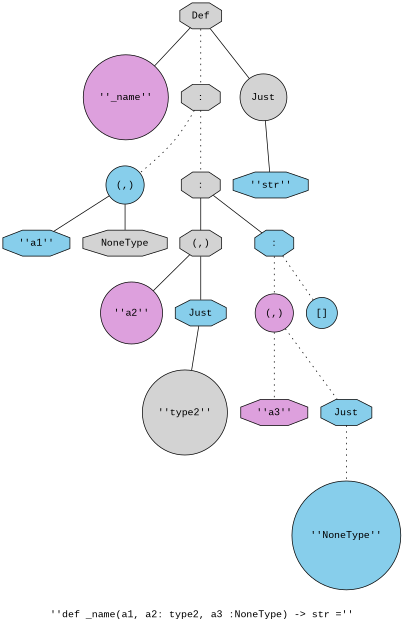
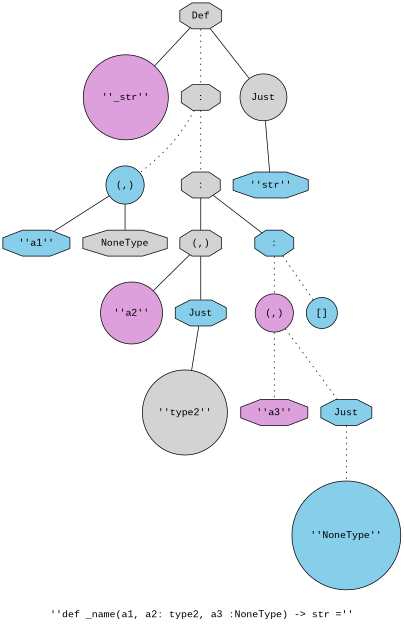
(126, 97) -> (126, 97)
